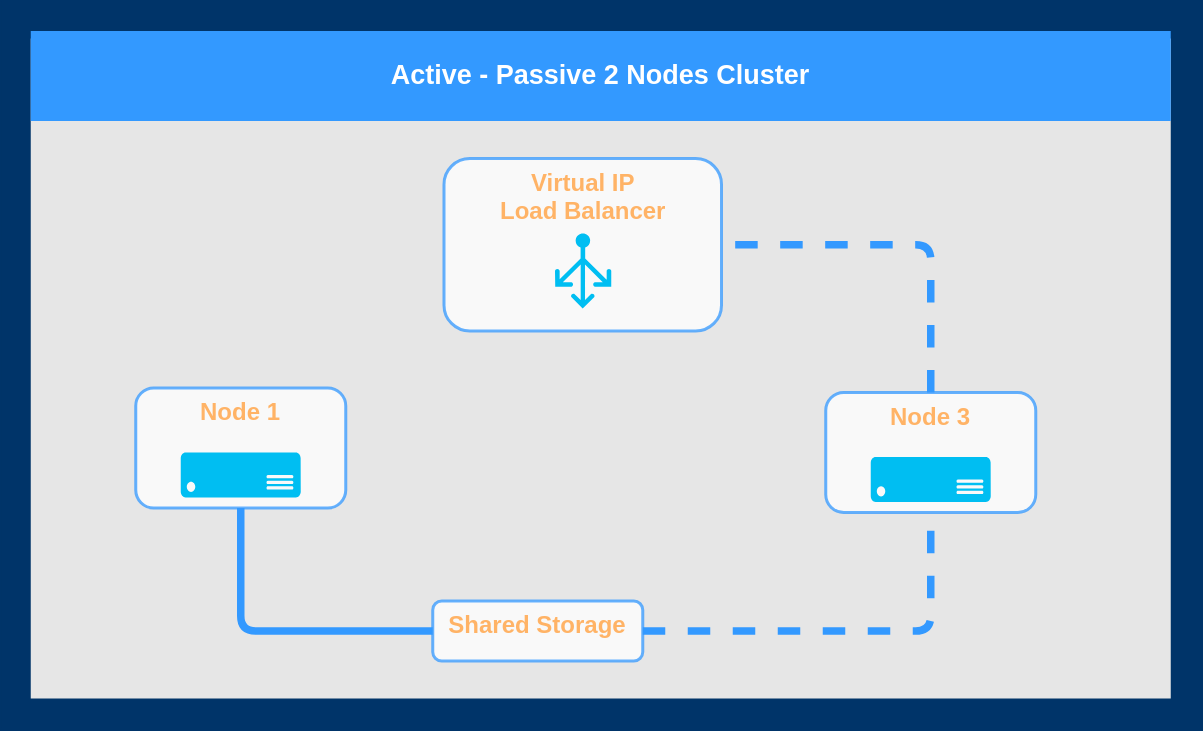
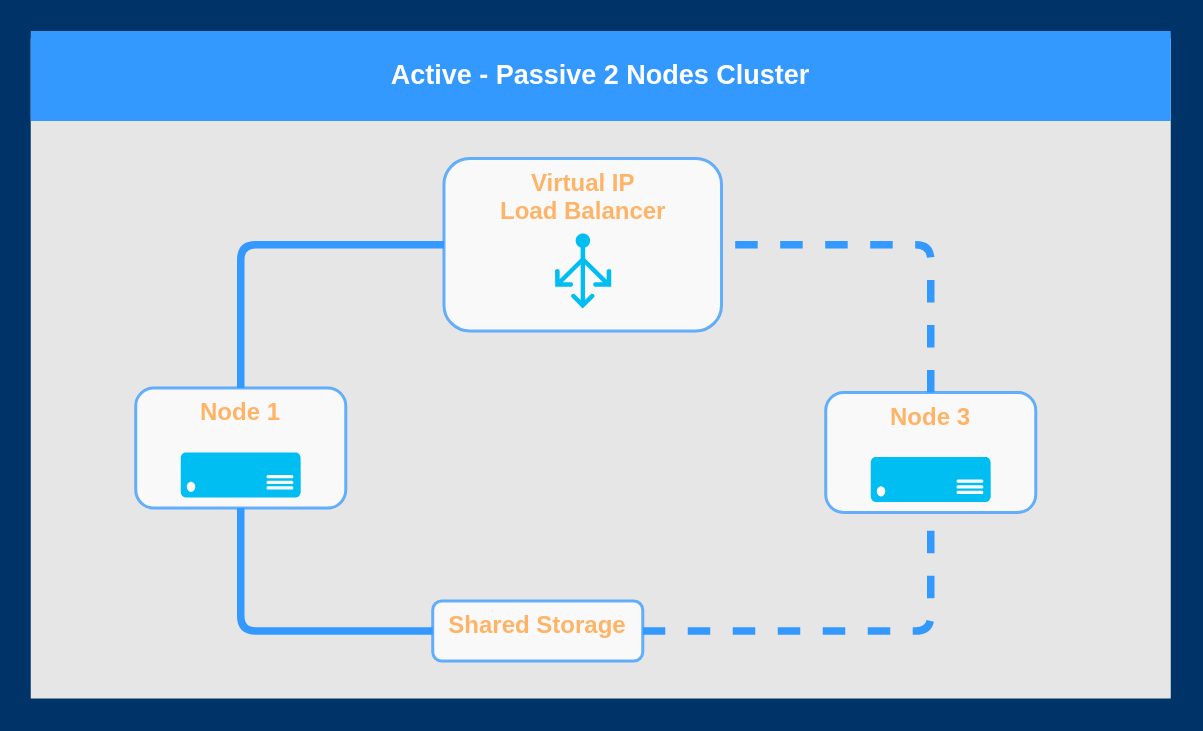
none -> (276, 245)
